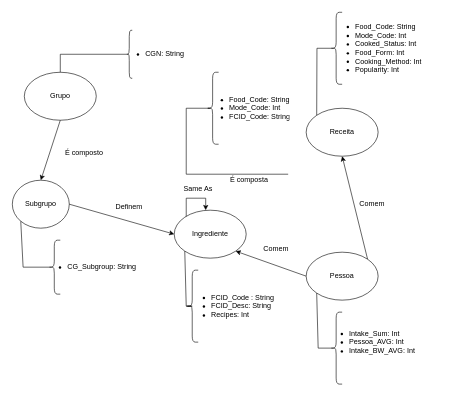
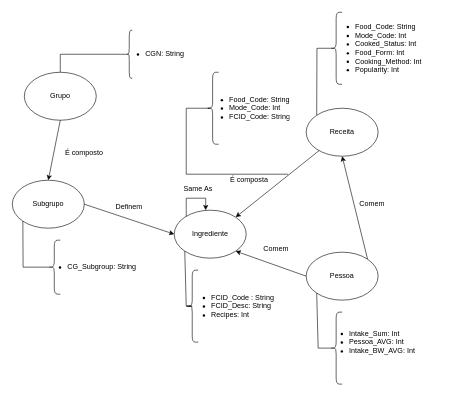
none -> (279, 183)
(41, 204) -> (48, 204)
